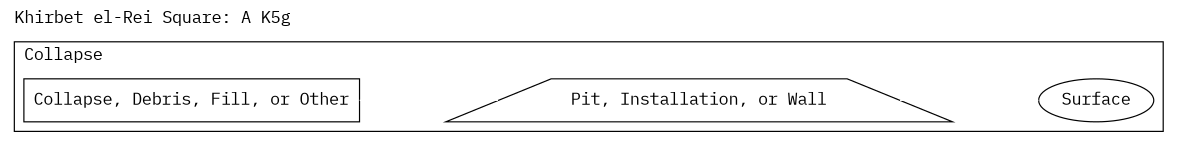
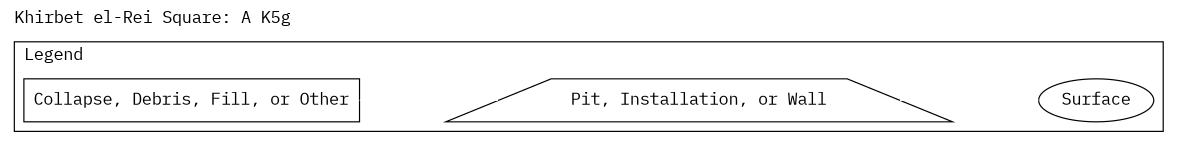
(64, 56) -> (54, 56)
